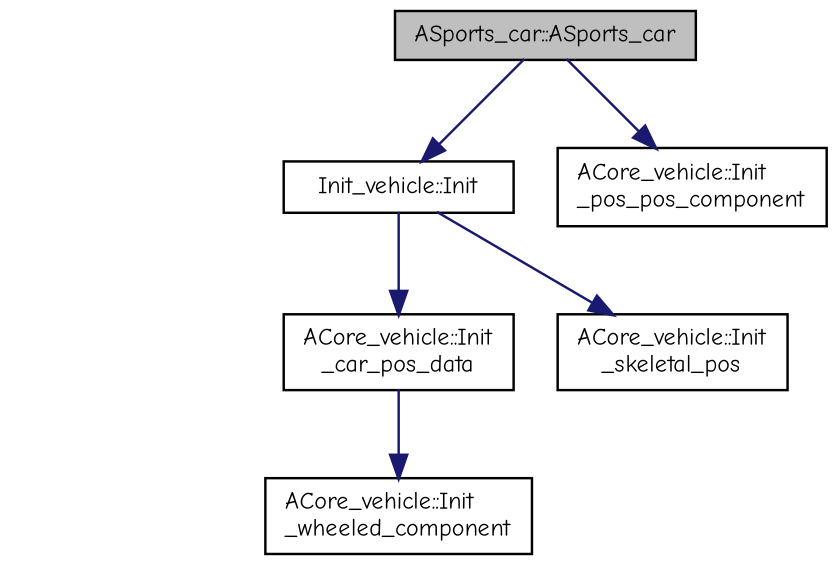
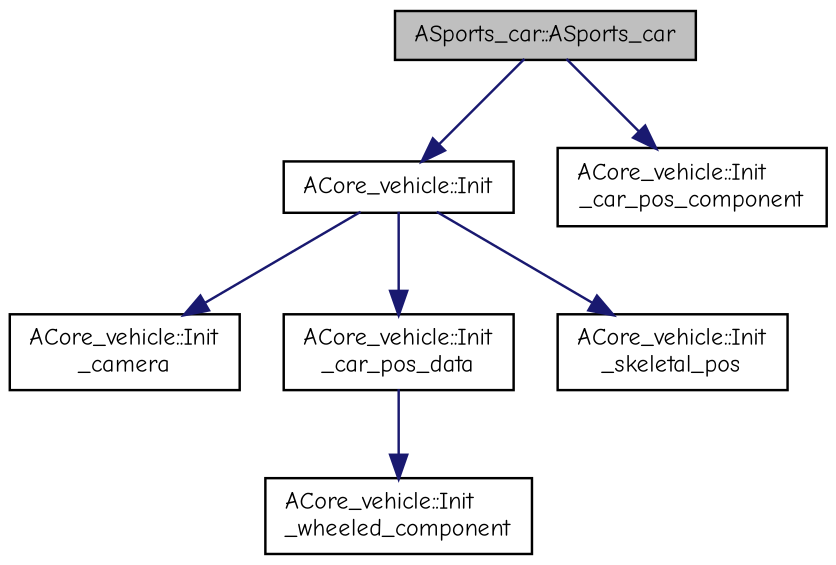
(399, 187) -> (399, 187)
(692, 187) -> (692, 187)
none -> (125, 352)
